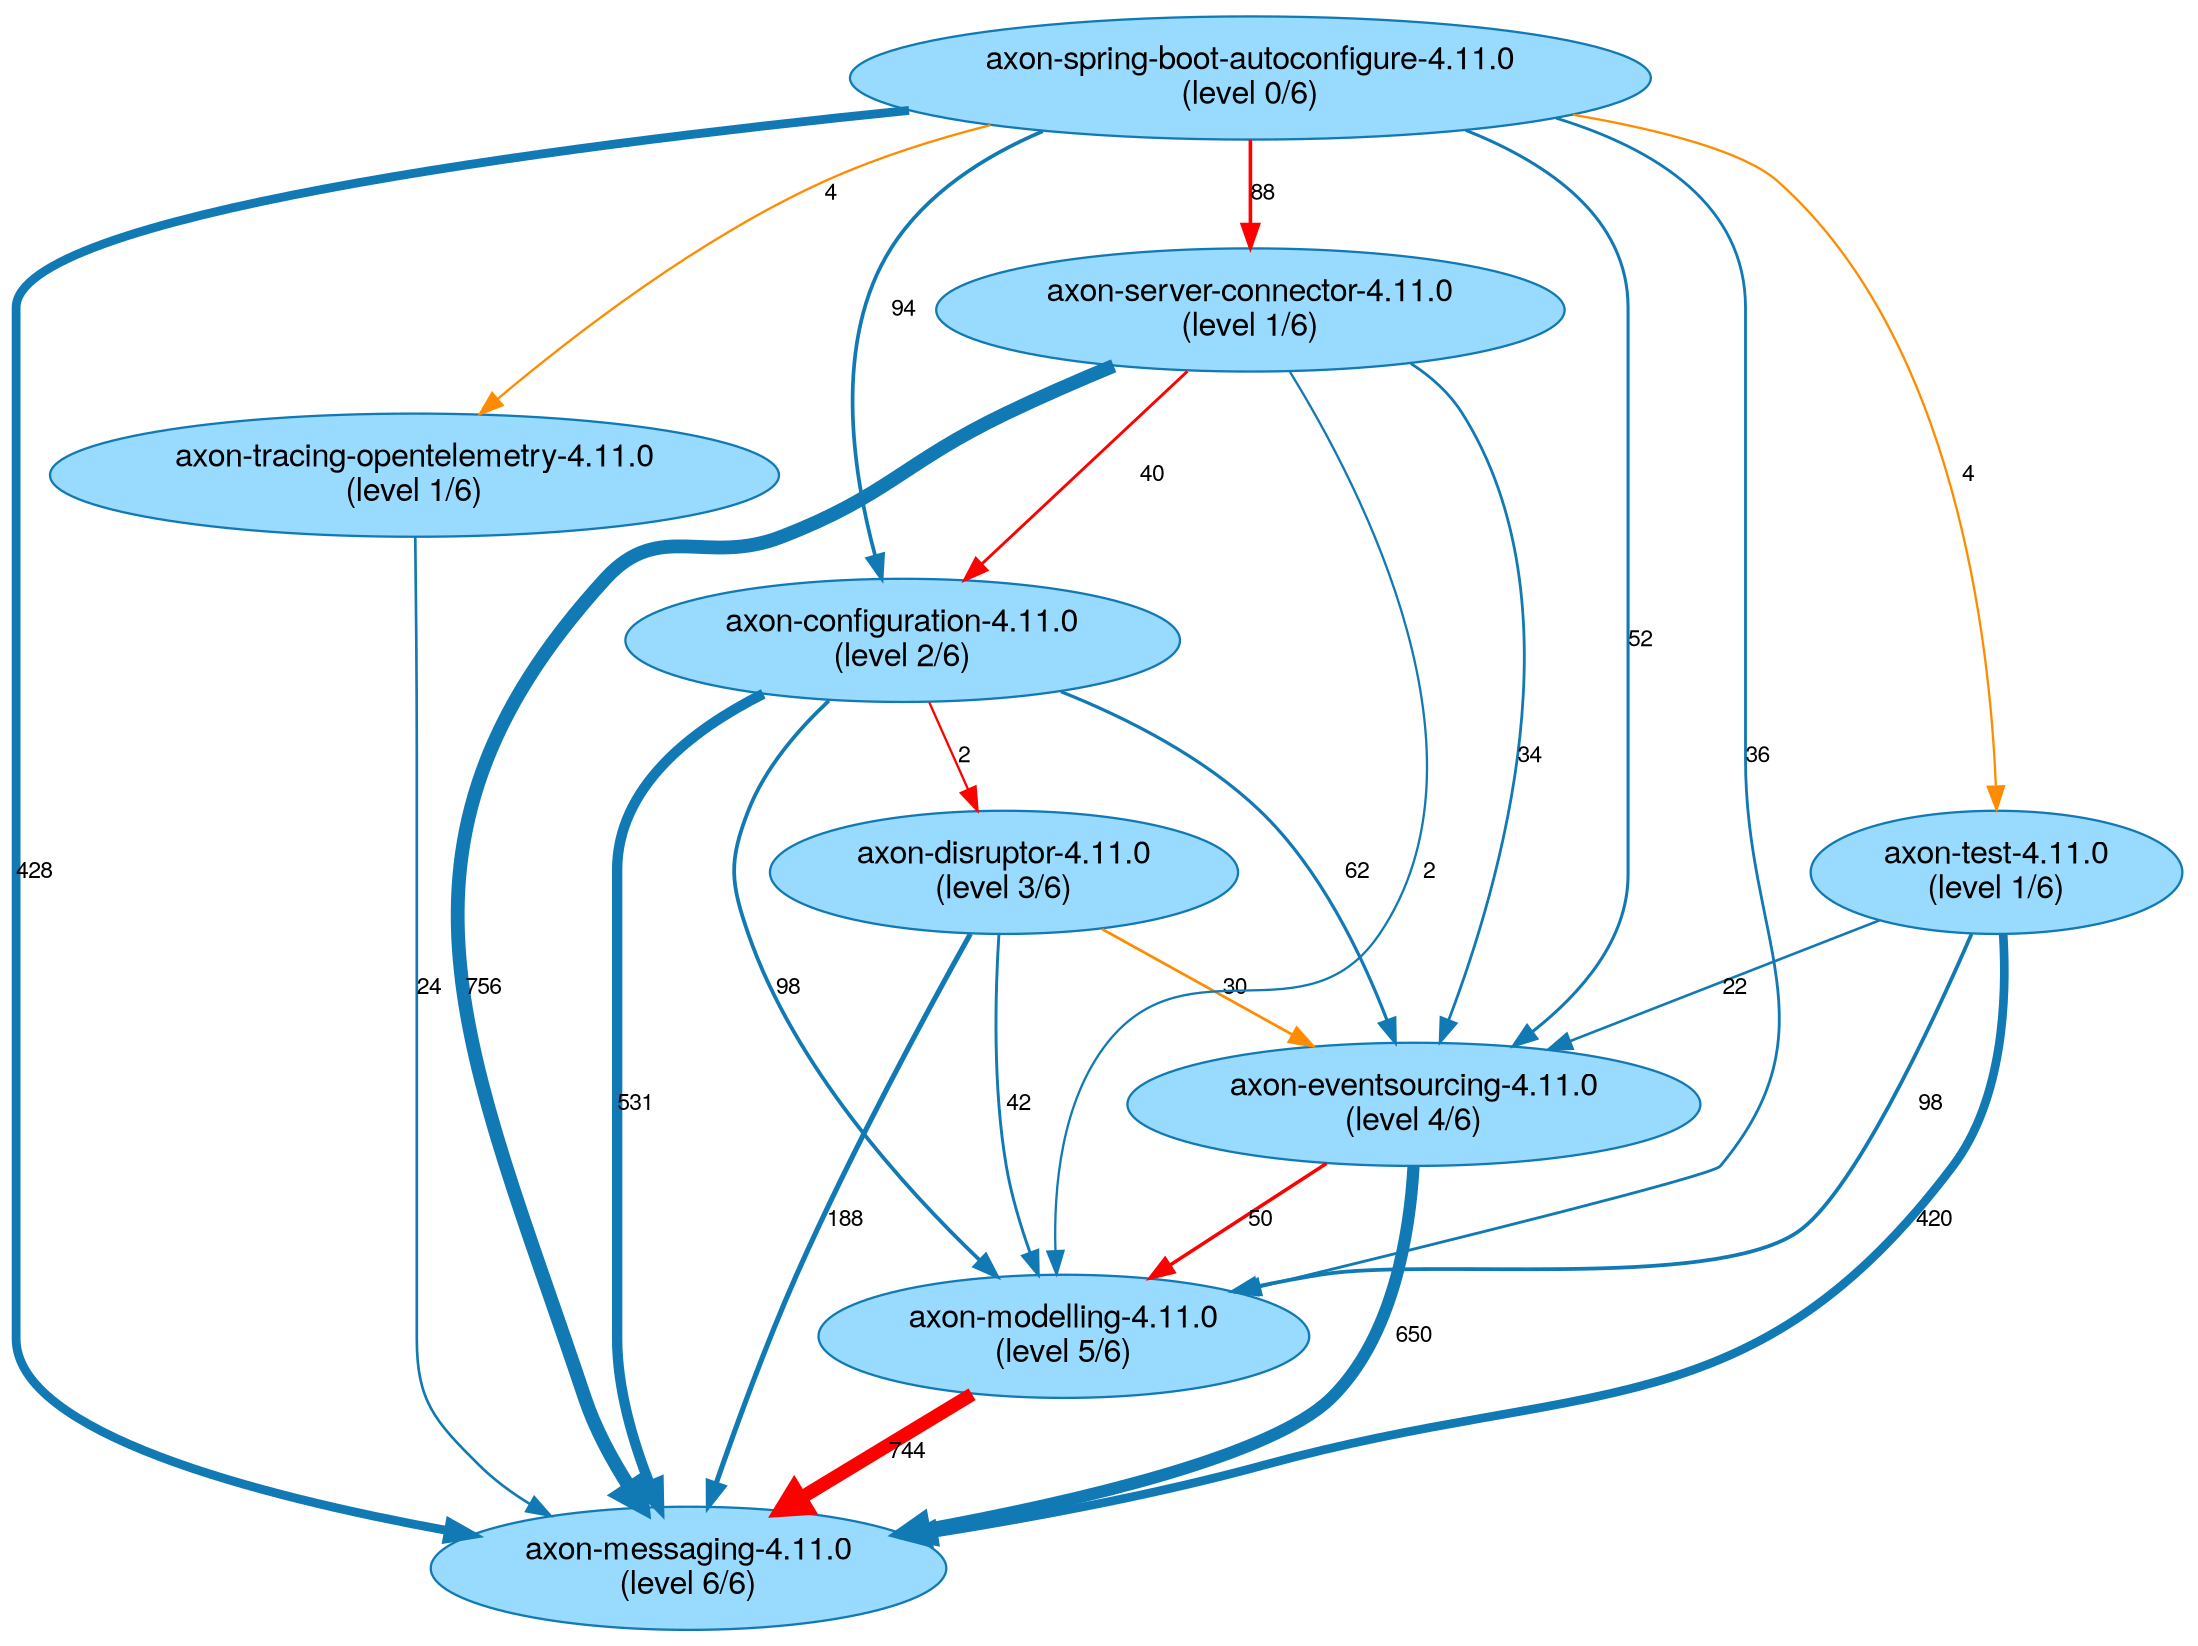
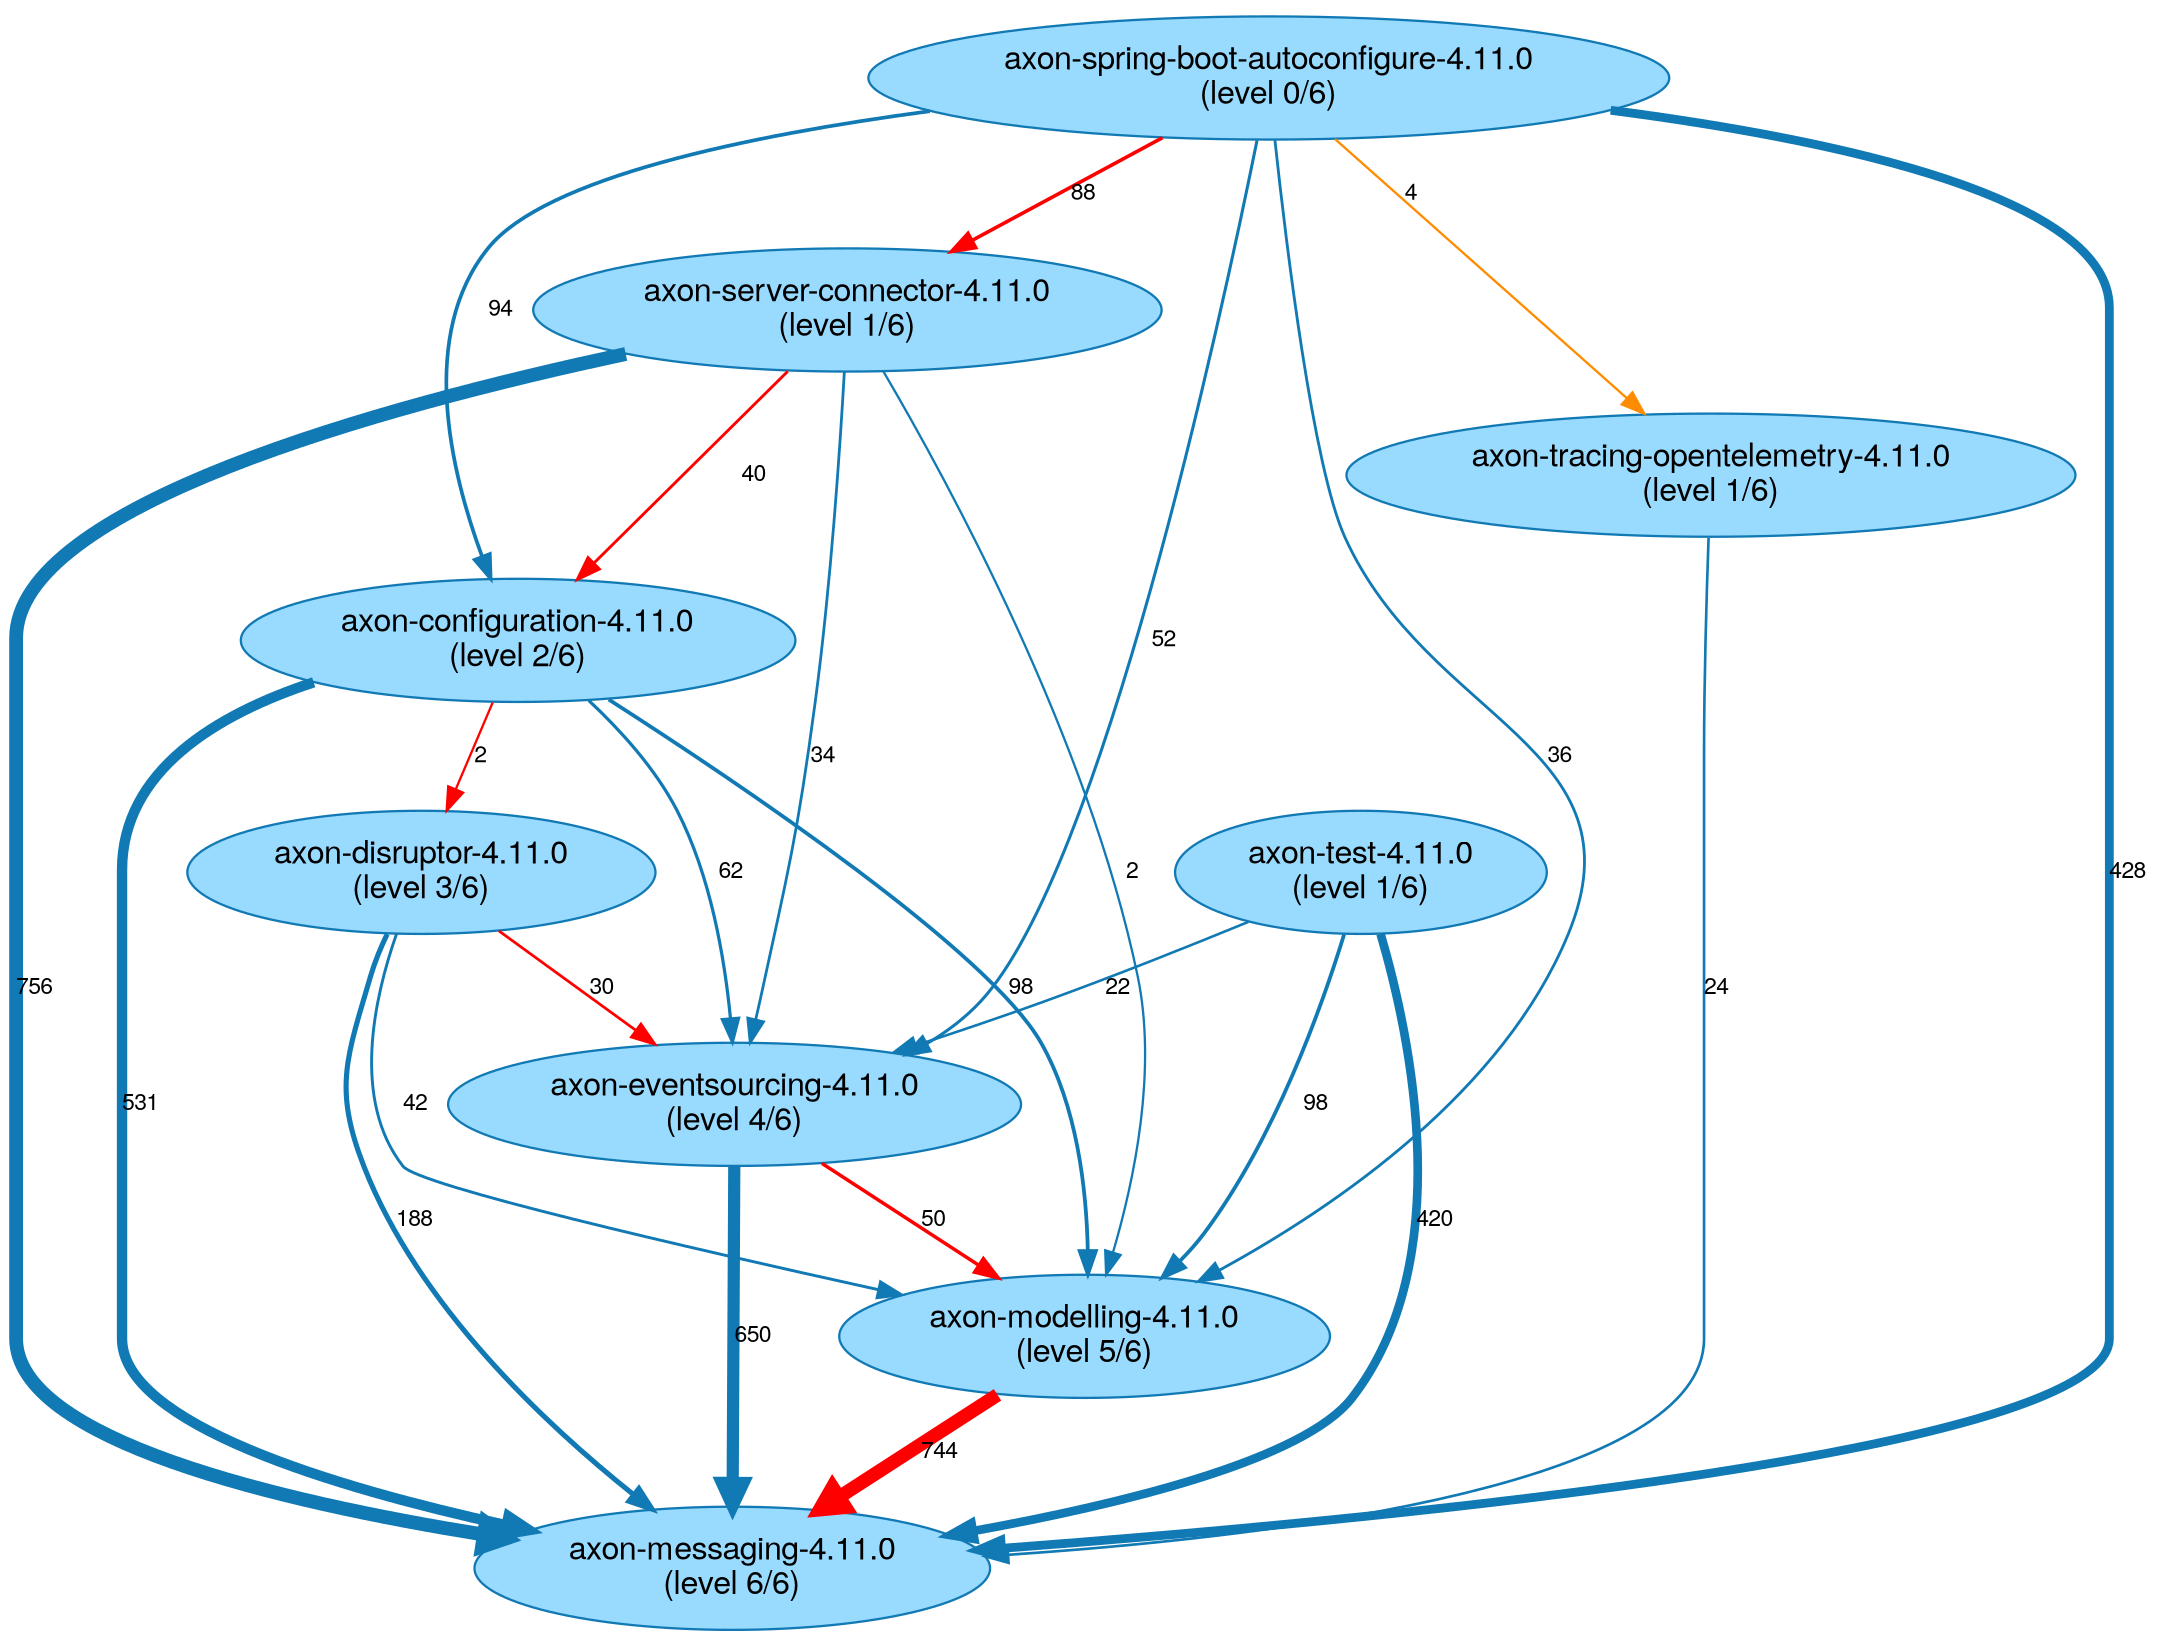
(1904, 361) -> none
(1192, 979) -> (567, 981)
